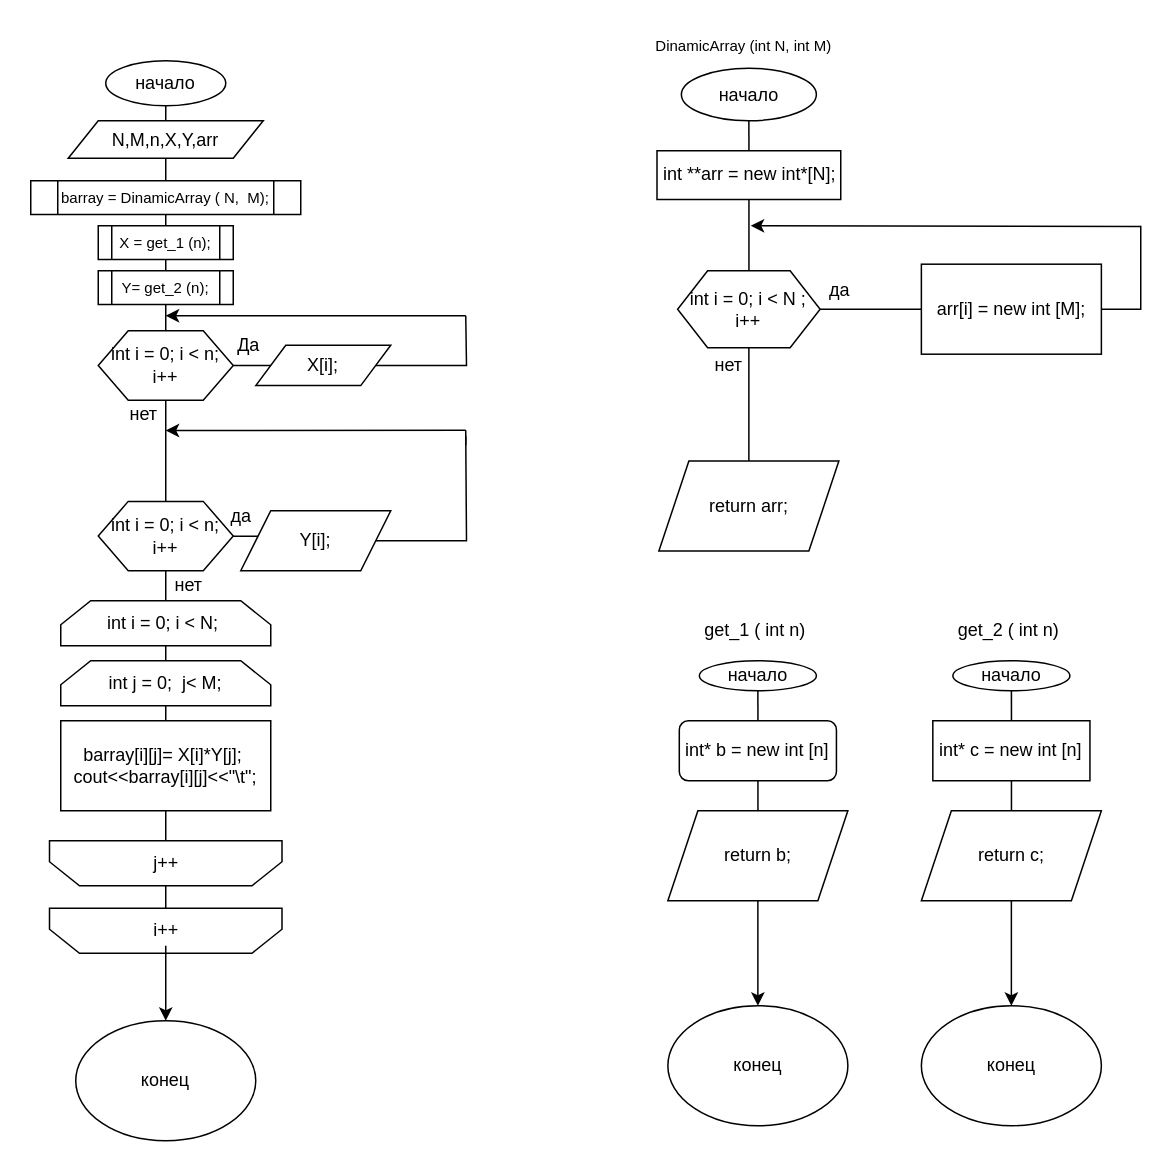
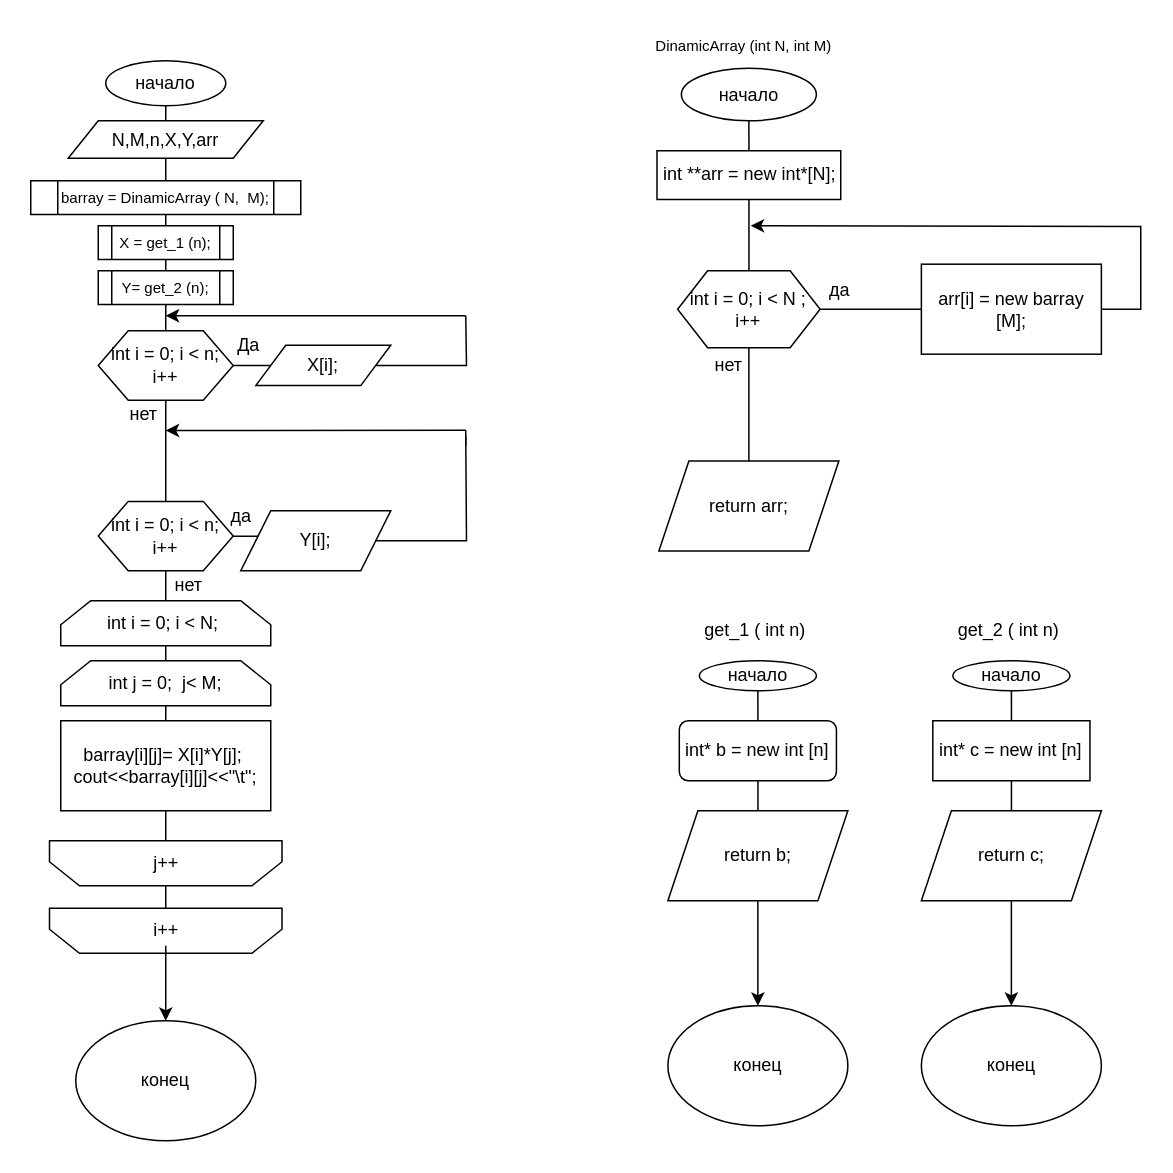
(1012, 310) -> (1012, 310)
